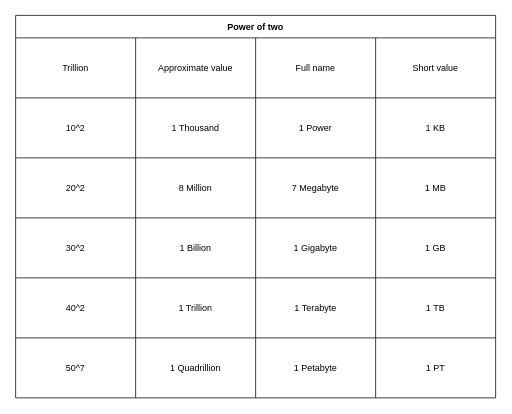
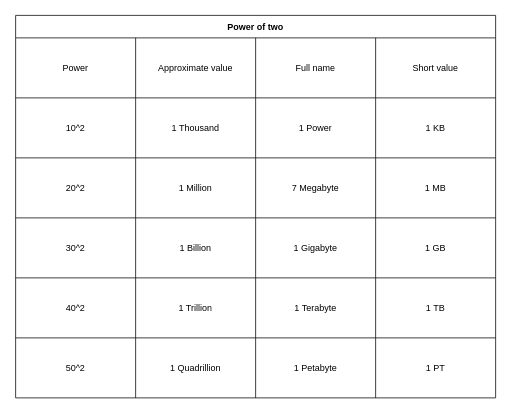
(75, 68) -> (75, 68)
(195, 188) -> (195, 188)
(75, 368) -> (75, 368)
